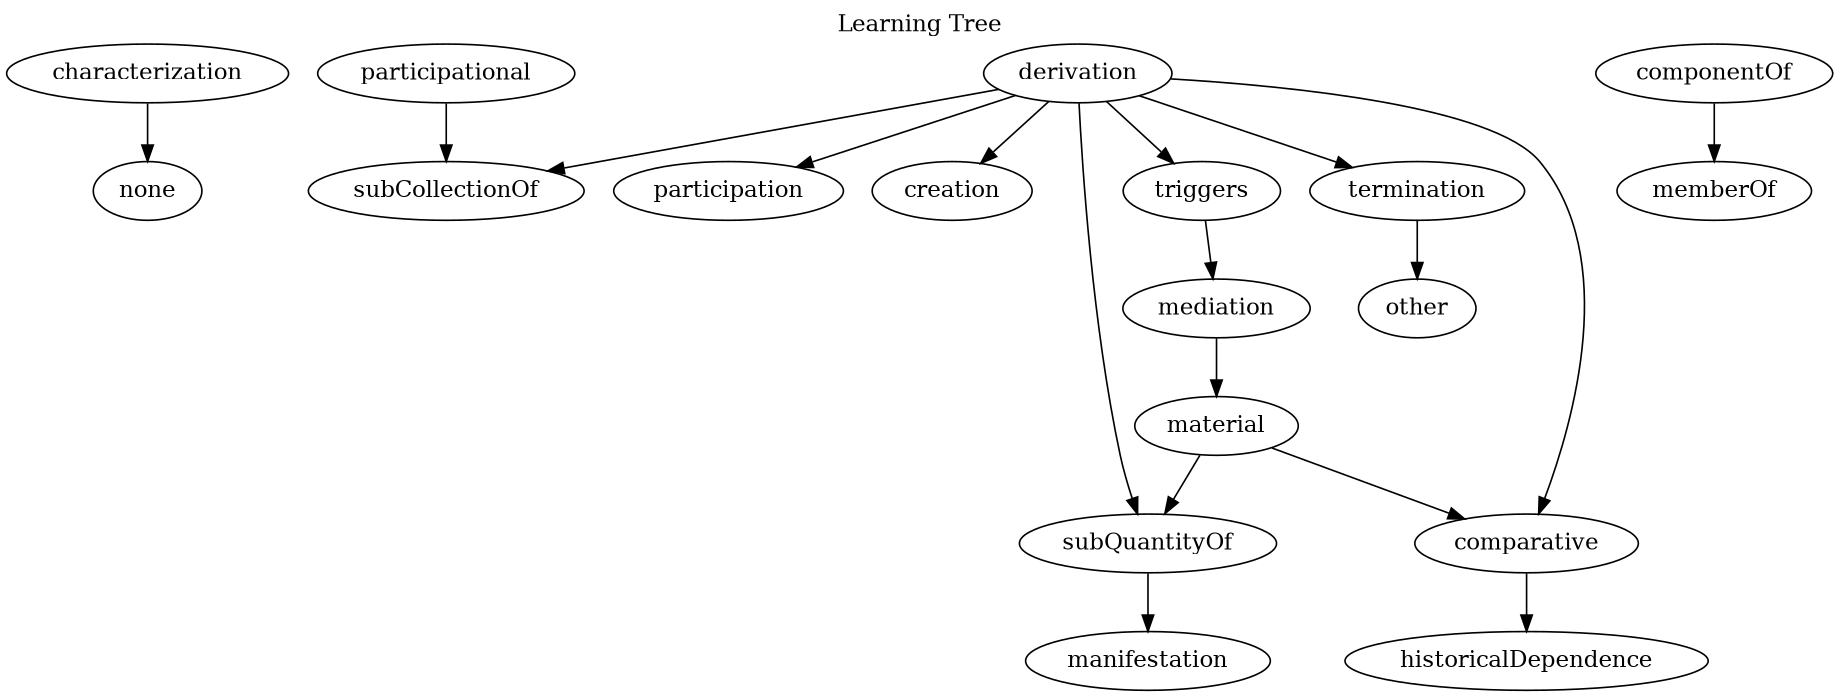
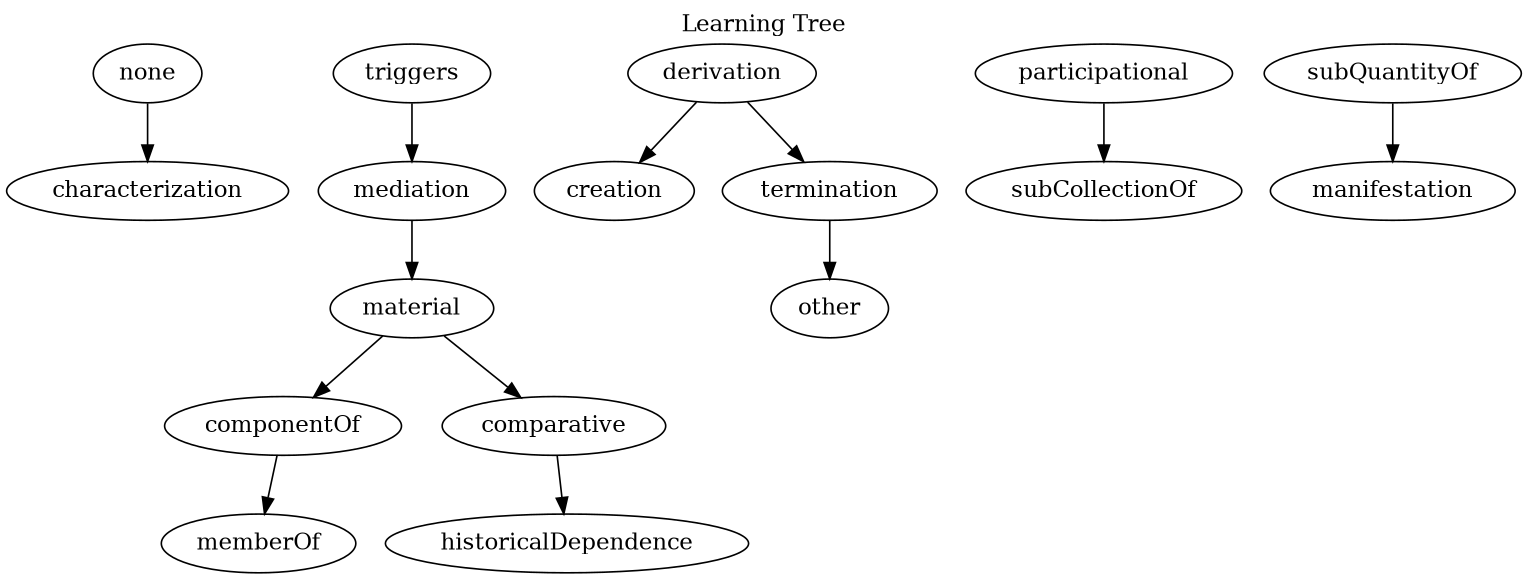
(148, 124) -> (148, 124)
(1134, 127) -> none
(781, 129) -> none
(1527, 152) -> none
(729, 191) -> none
(1096, 302) -> none
(1187, 477) -> (354, 361)
